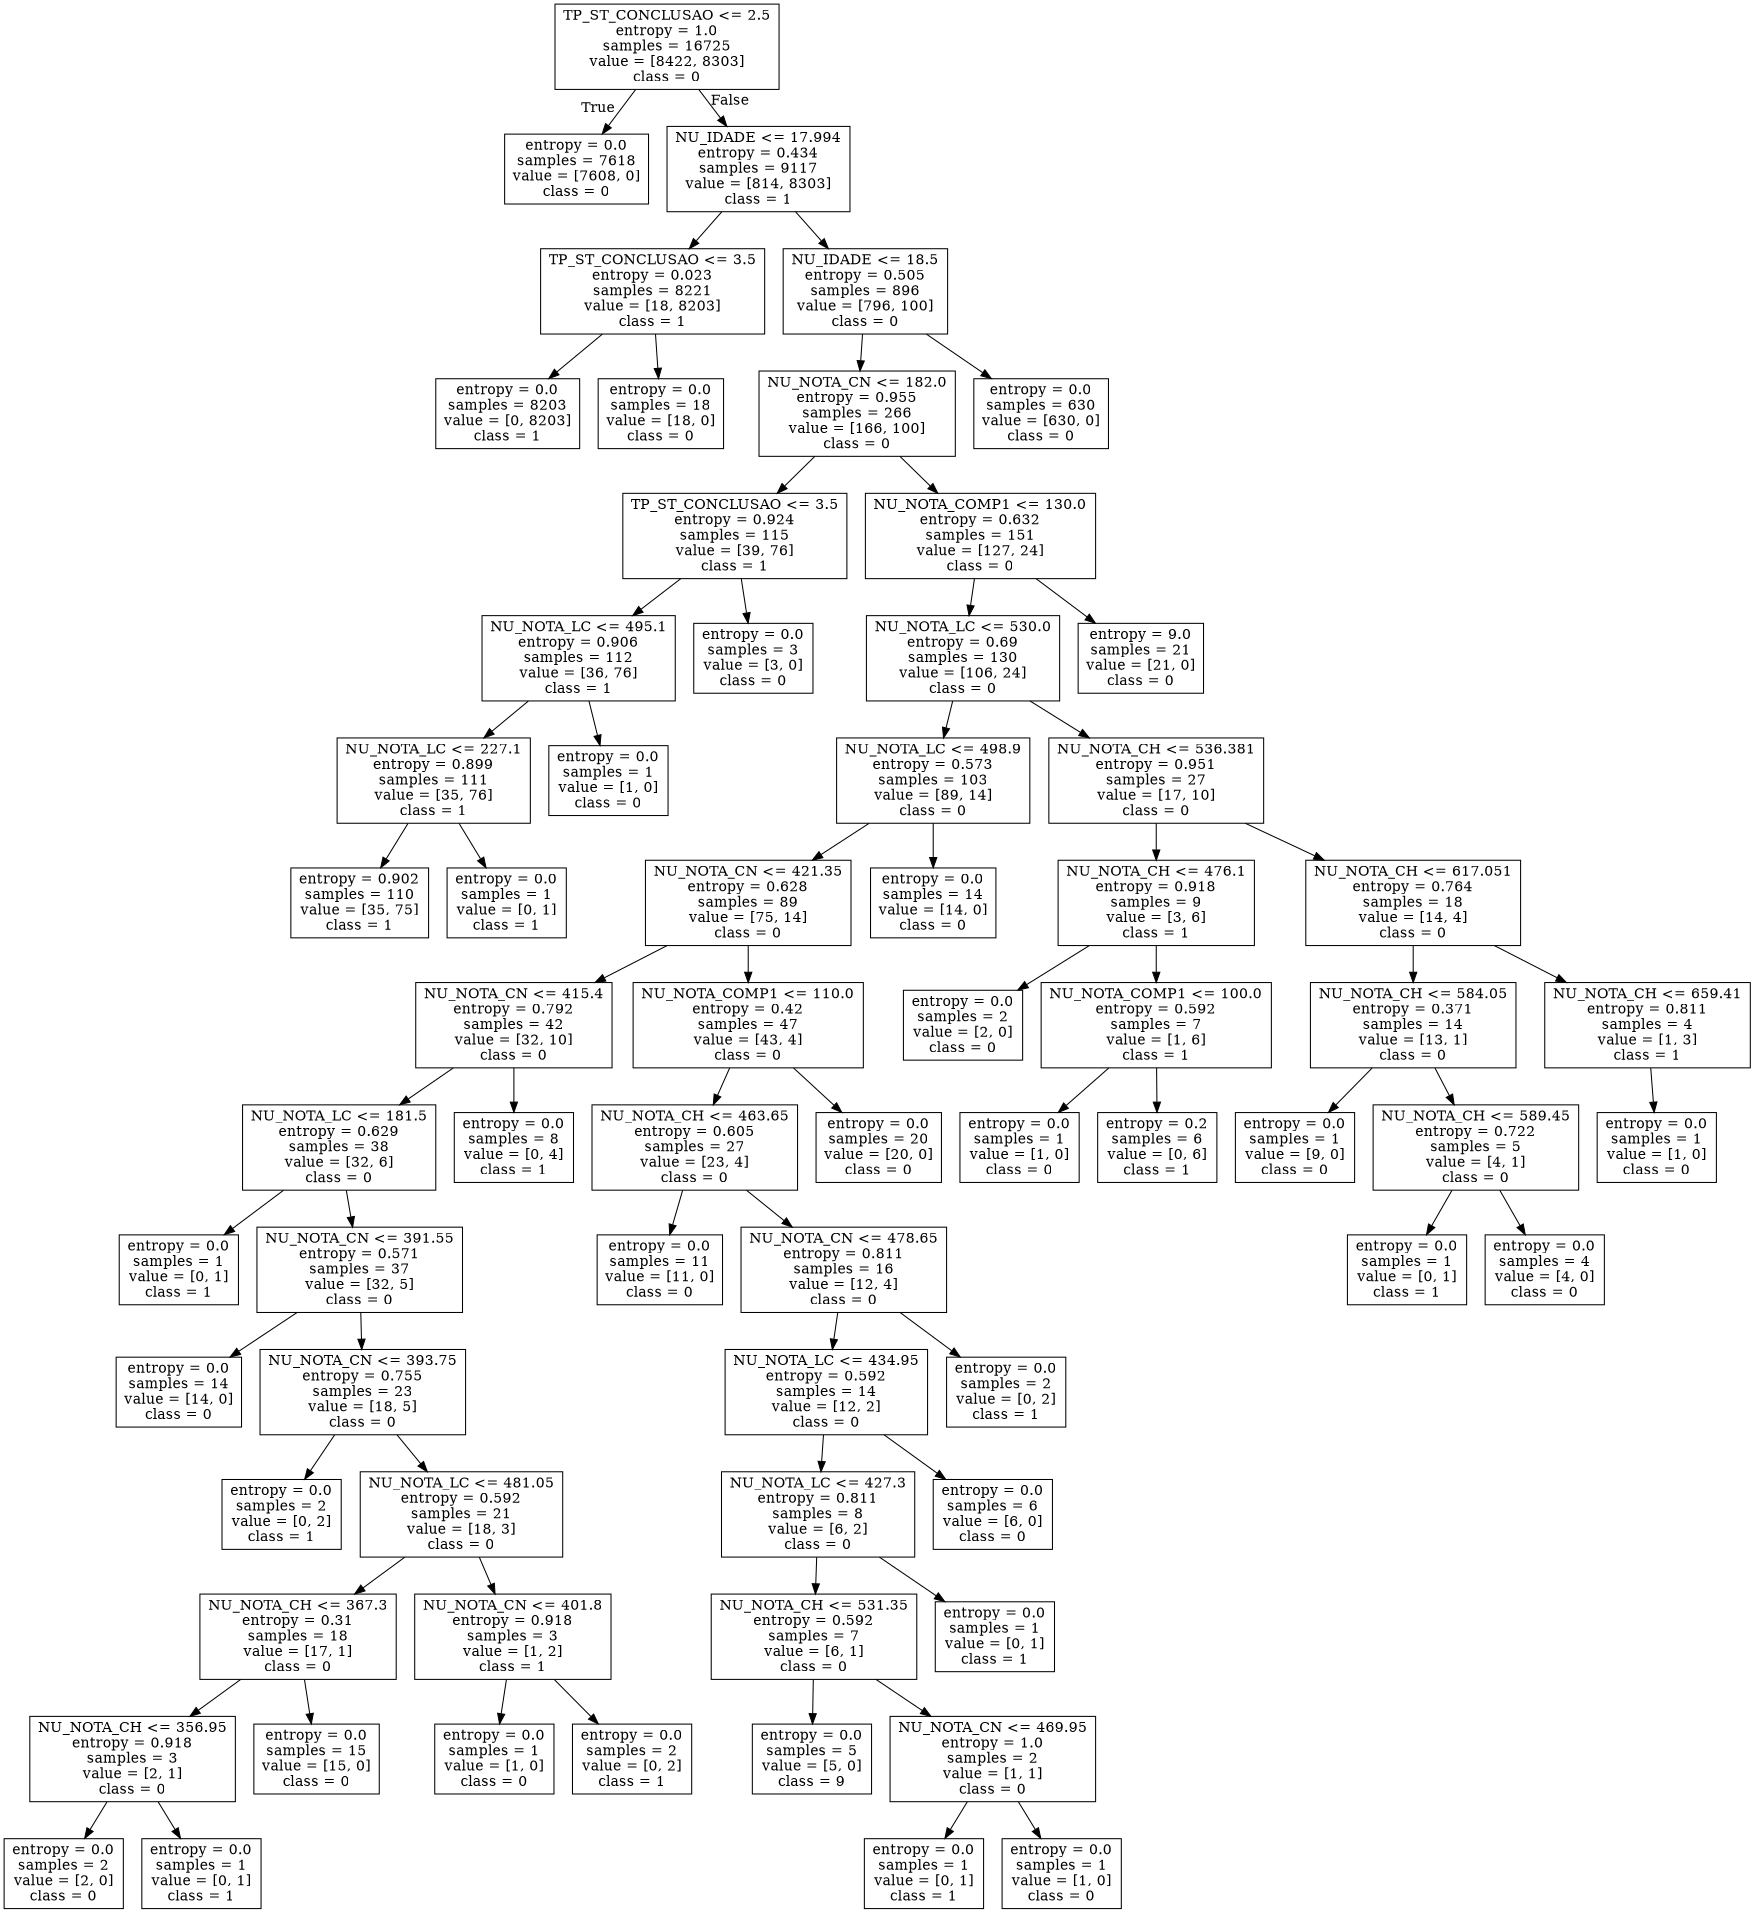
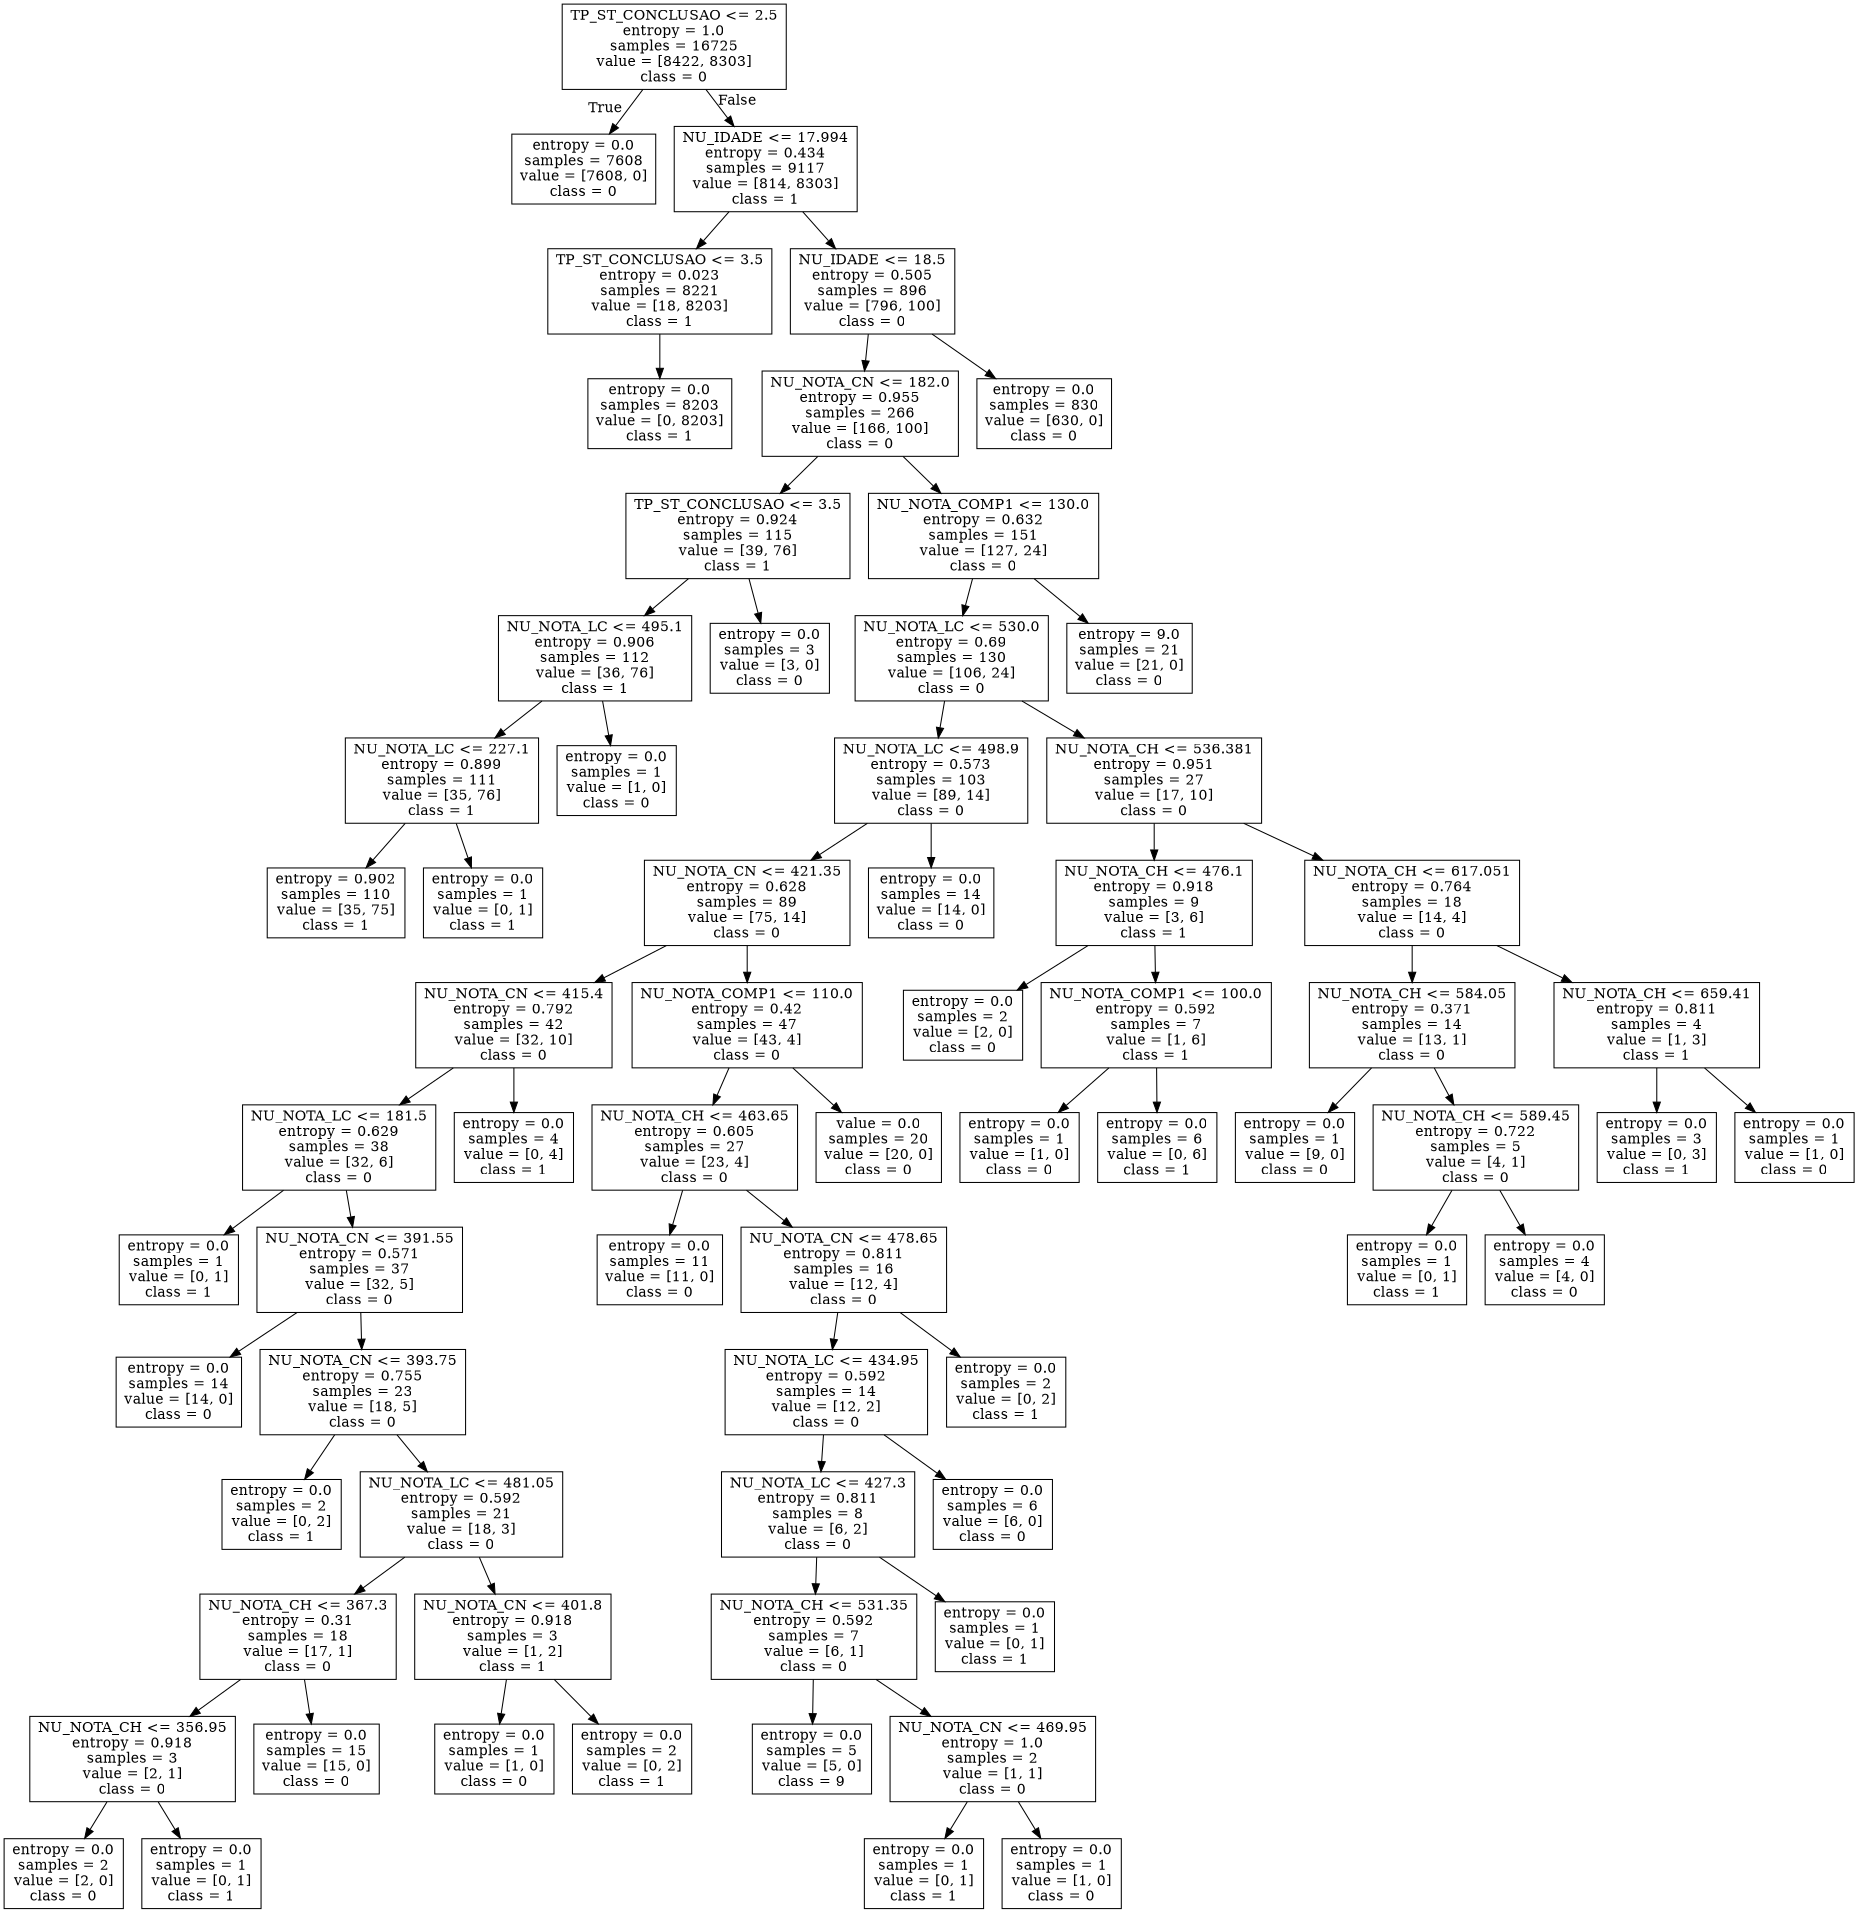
(577, 169) -> (584, 169)
(661, 414) -> none
(1041, 414) -> (1044, 414)
(514, 1148) -> (514, 1148)
(879, 1148) -> (879, 1148)
(1157, 1148) -> (1157, 1148)
none -> (1657, 1148)
